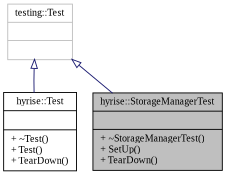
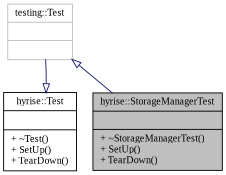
(34, 81) -> (46, 71)
(27, 150) -> (31, 150)
